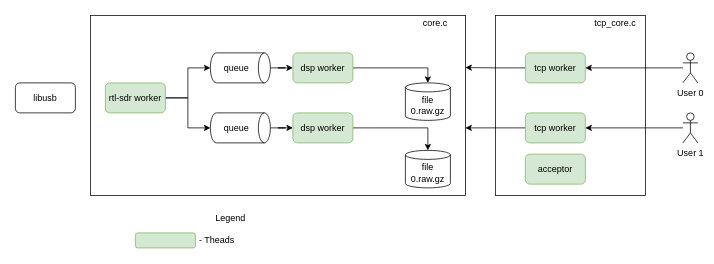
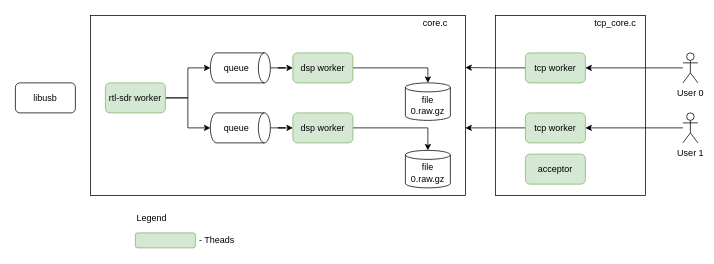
(259, 218) -> (180, 218)
